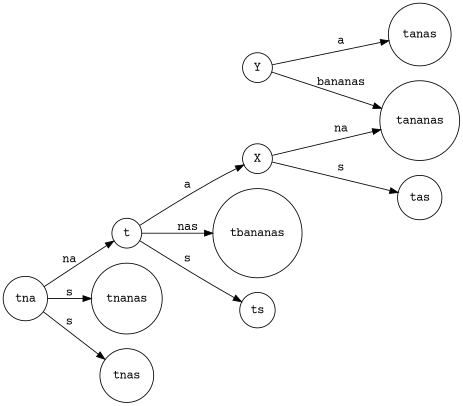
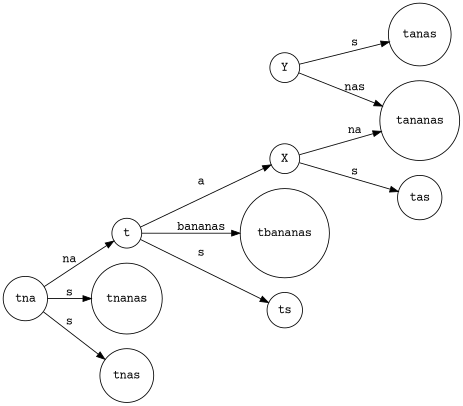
(341, 41) -> (355, 42)
(341, 82) -> (355, 87)
(188, 227) -> (201, 227)
